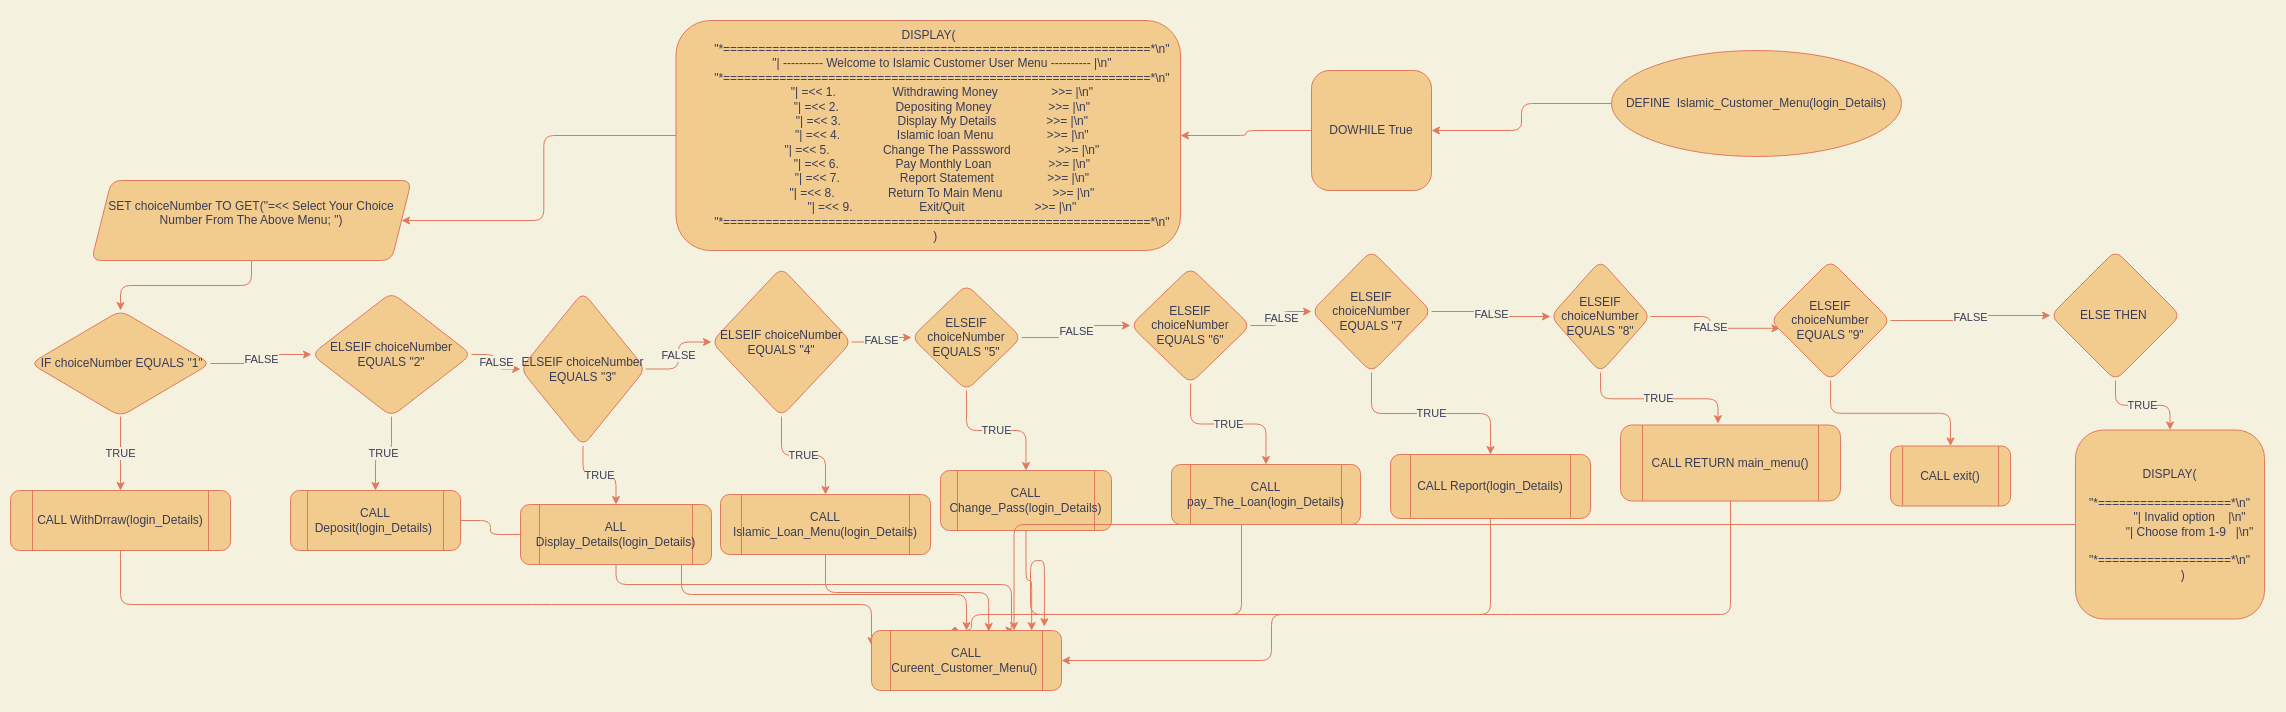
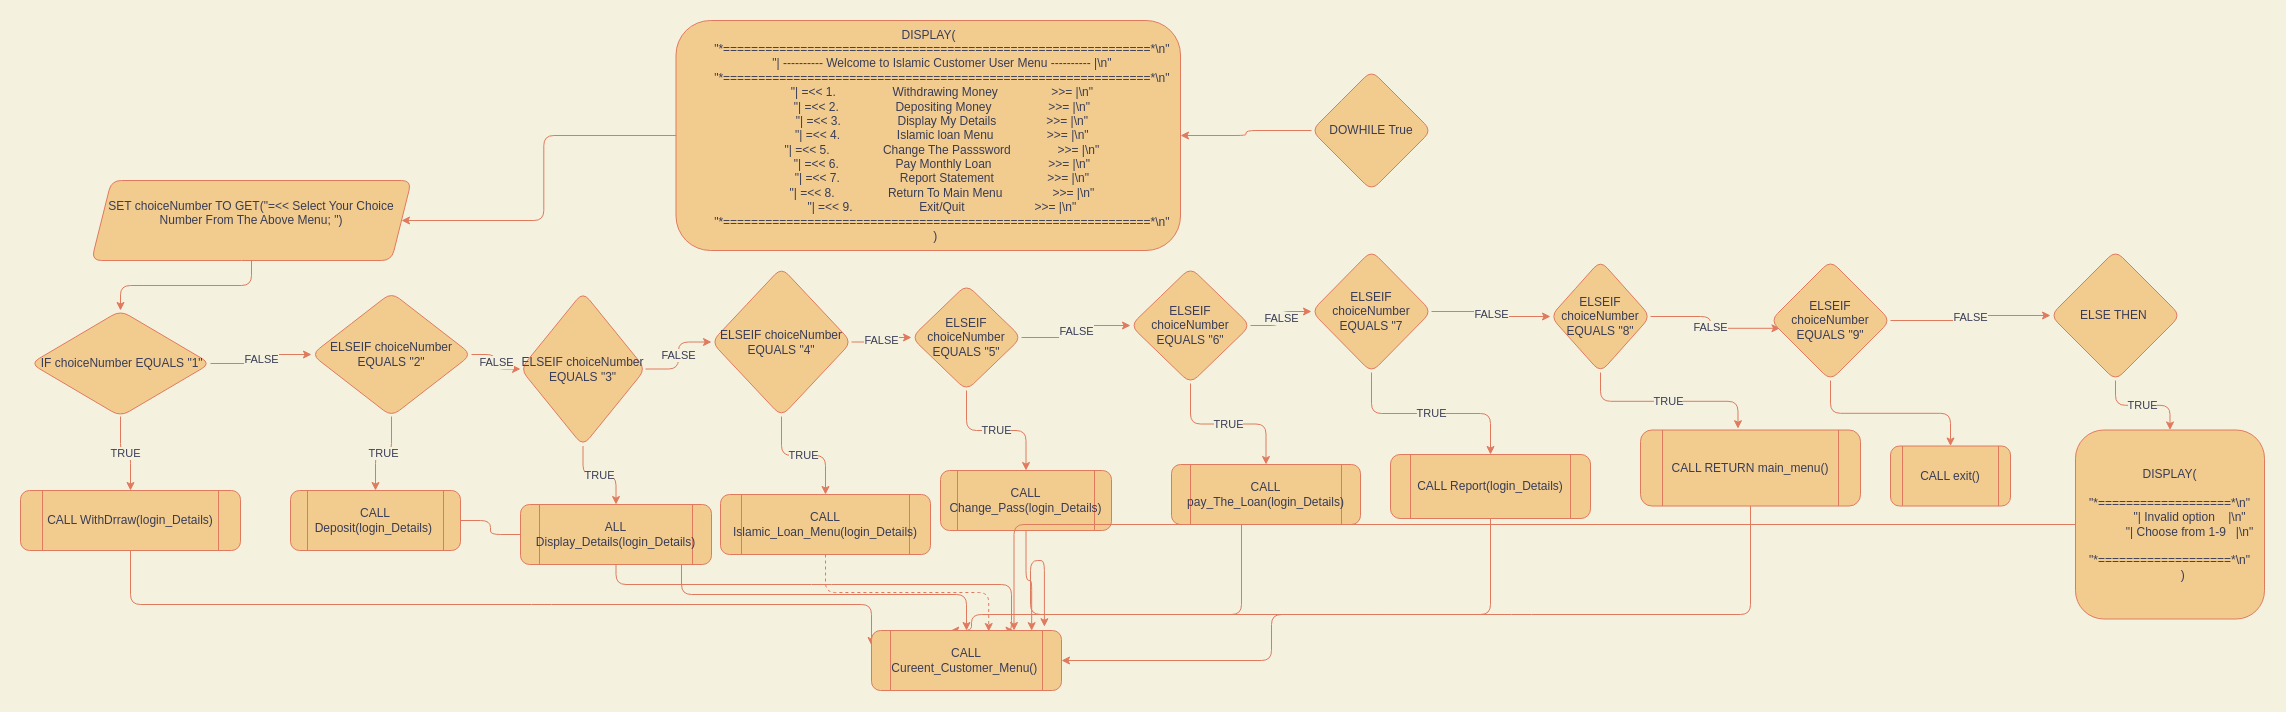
(1757, 104) -> none
(1522, 114) -> none
(1372, 131) -> (1372, 131)
(1731, 463) -> (1751, 468)
(121, 521) -> (131, 521)
(903, 593) -> (903, 593)
(960, 631) -> (959, 631)
